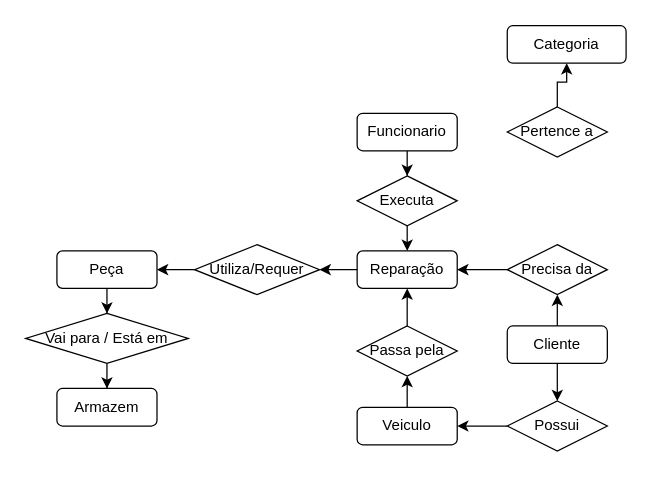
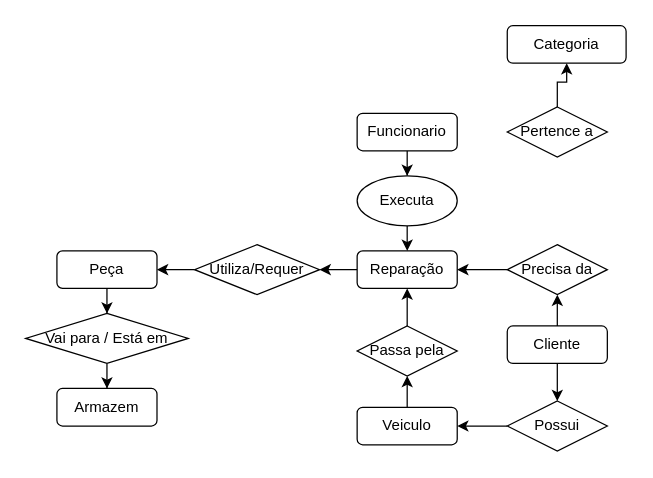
(407, 201) -> (407, 201)
